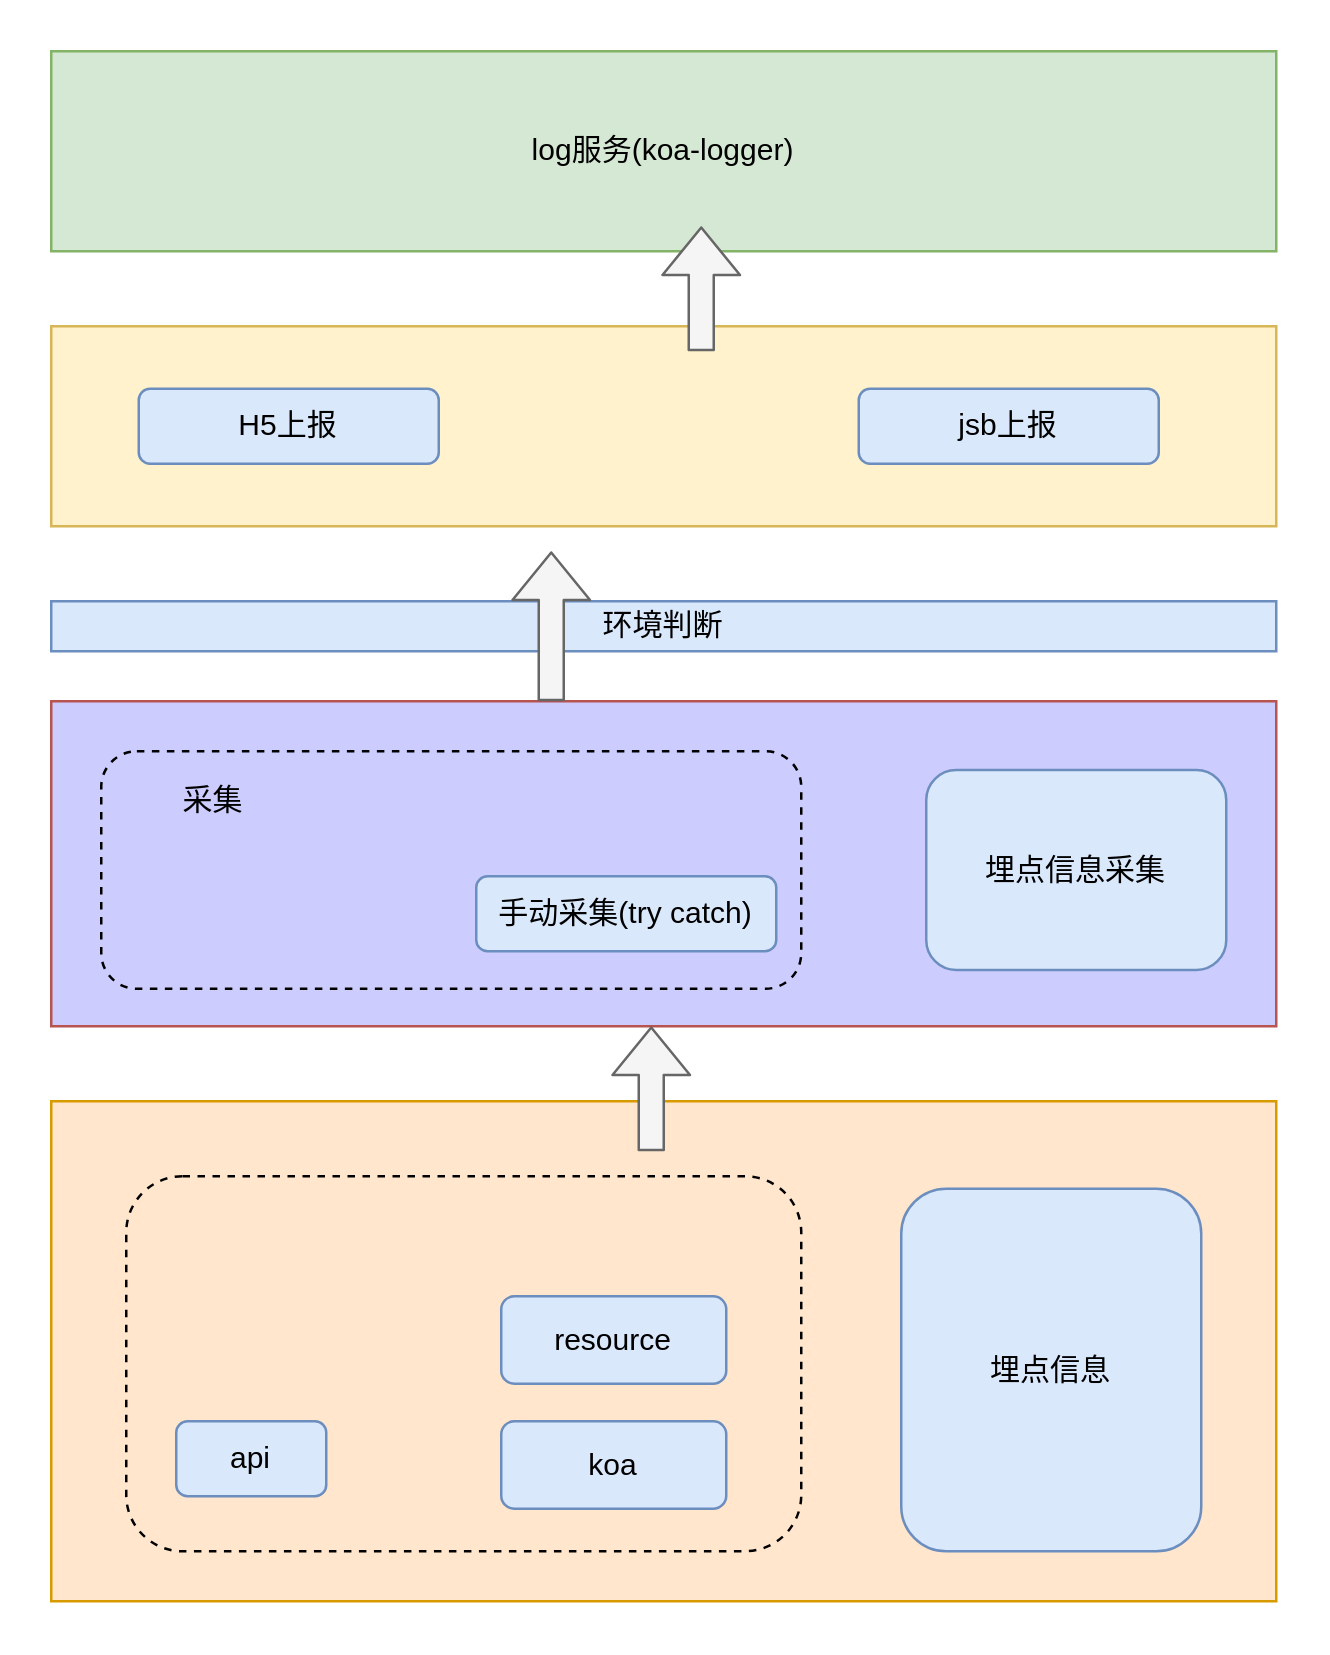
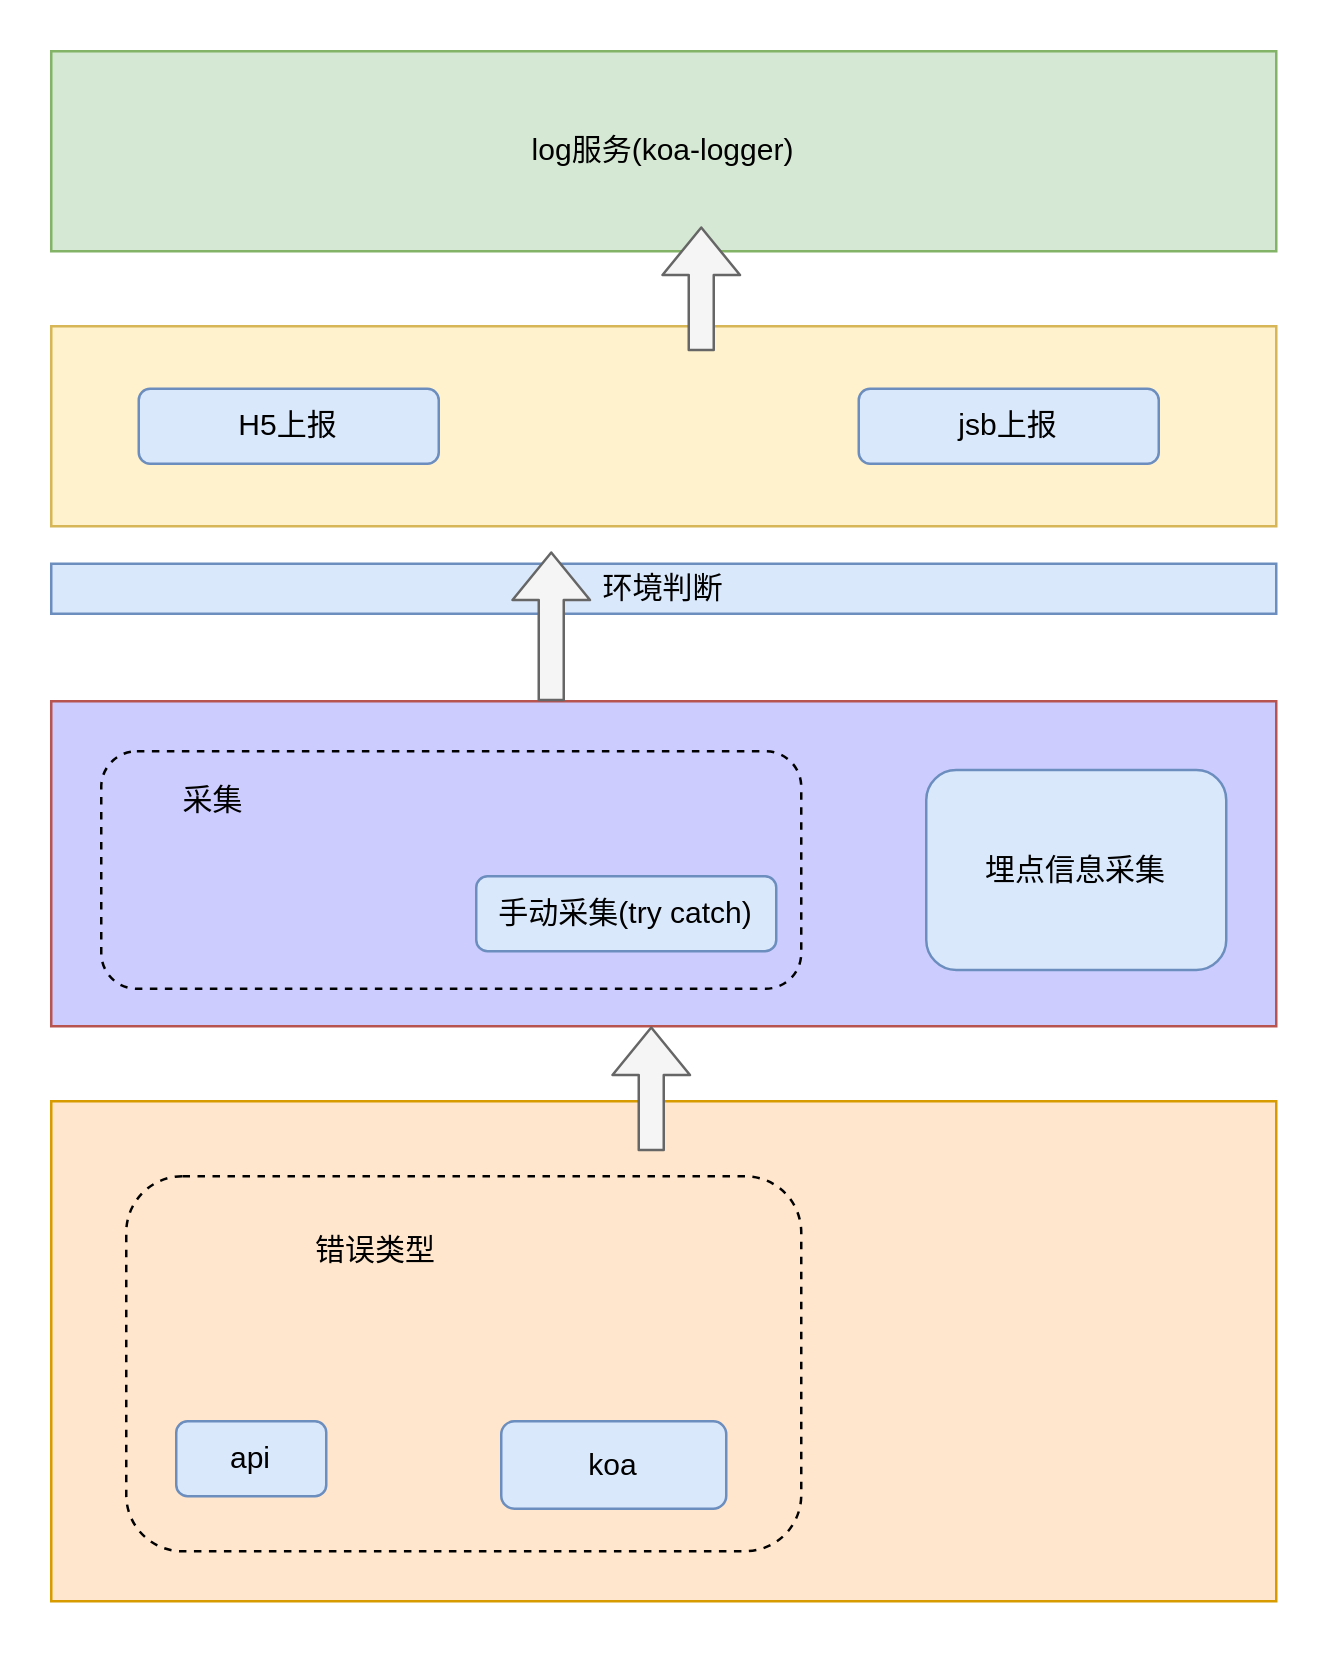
(664, 626) -> (664, 589)
none -> (376, 1251)
(614, 1340) -> none
(1051, 1370) -> none
